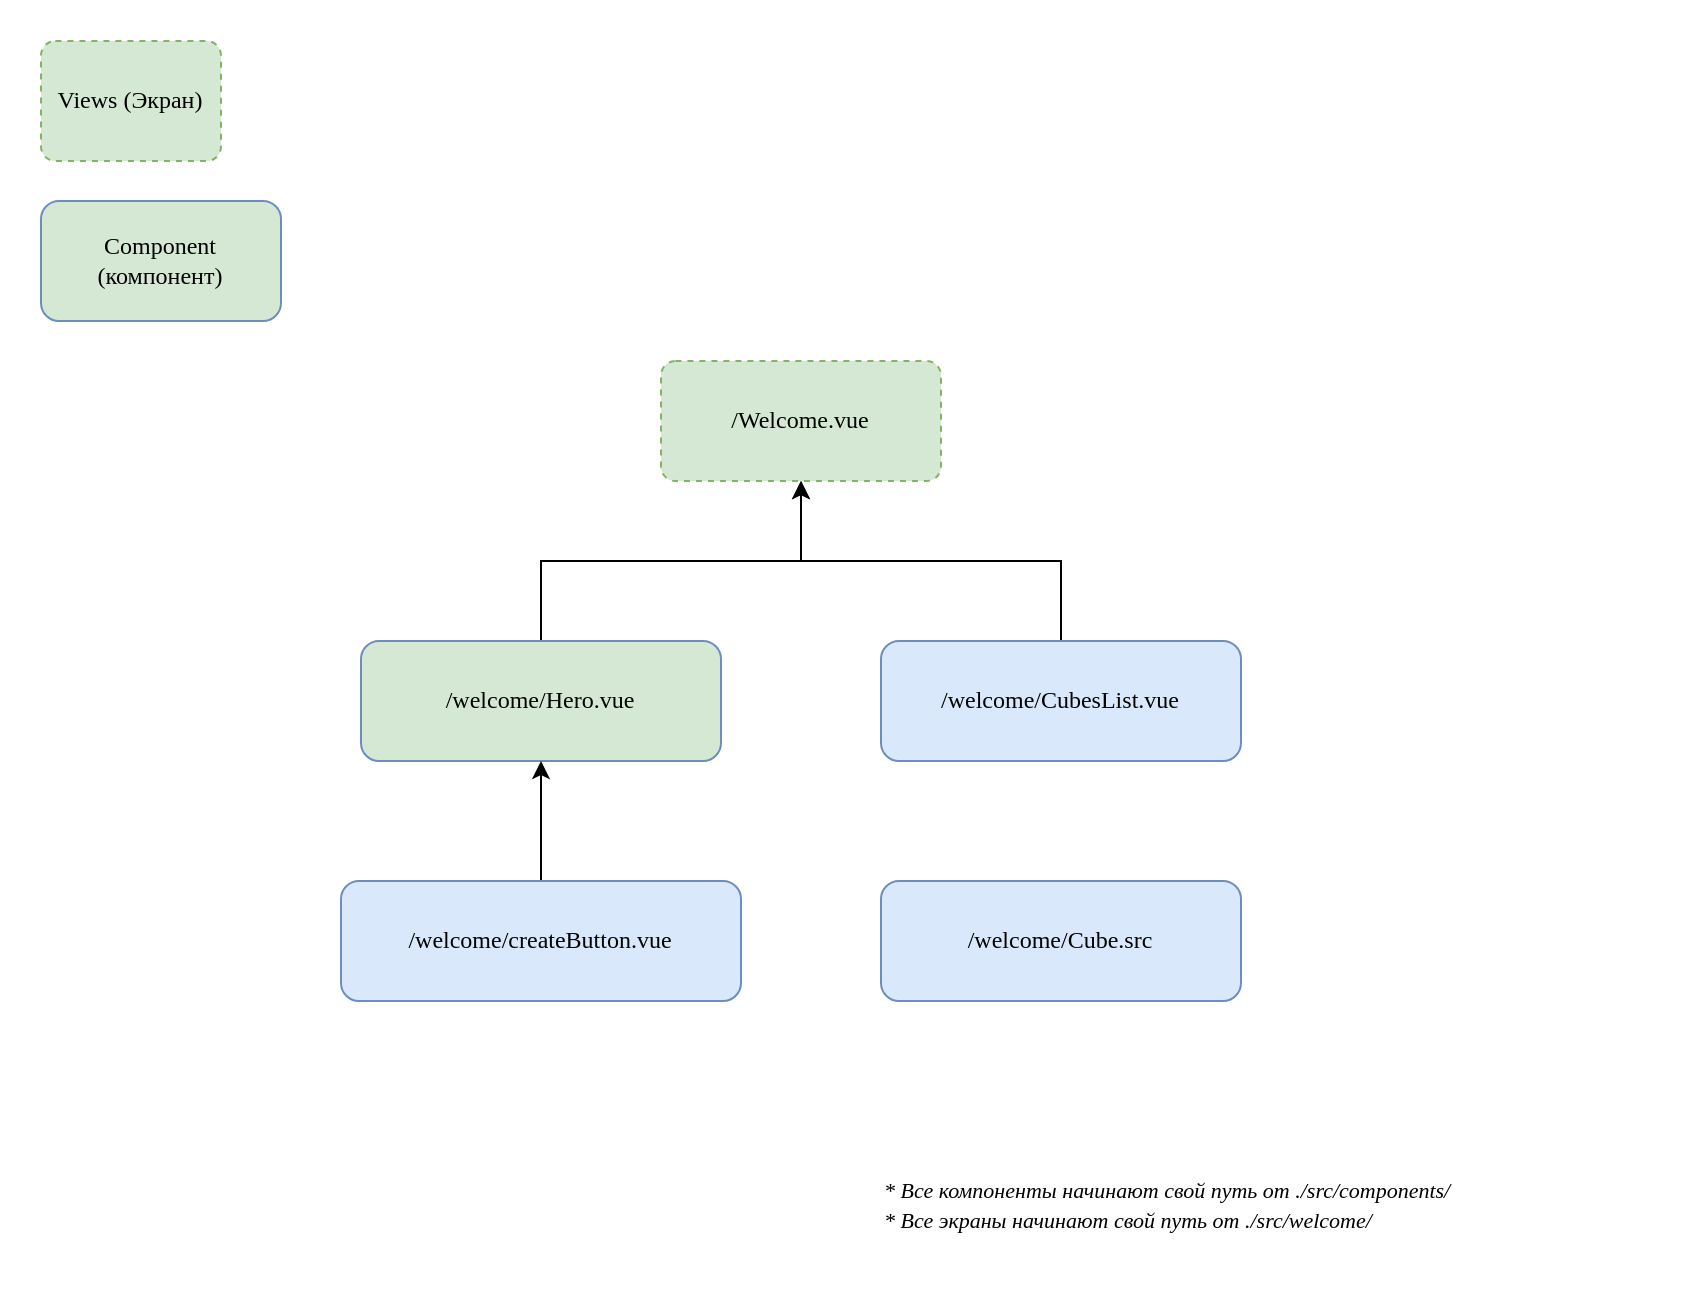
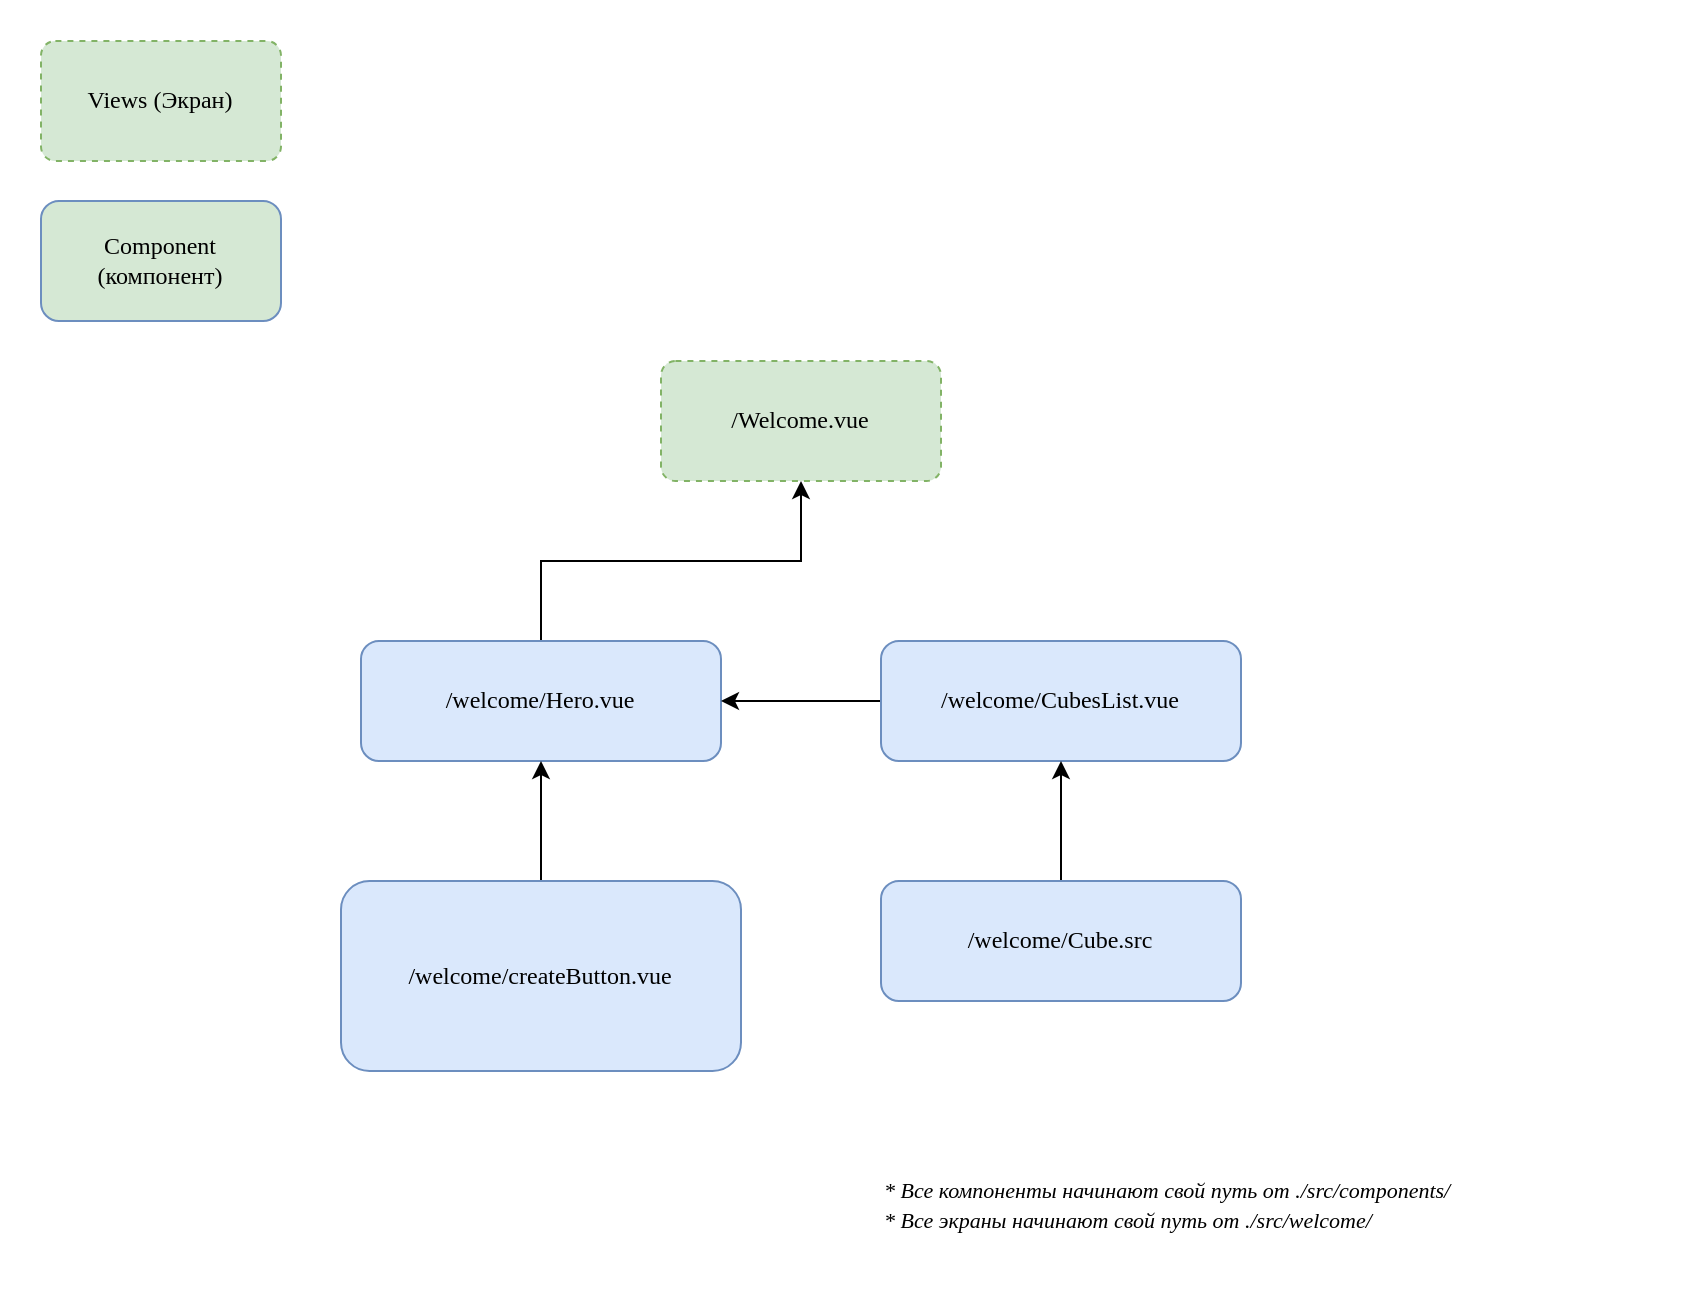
(131, 101) -> (161, 101)
(973, 561) -> (808, 701)
(541, 701) -> (541, 701)
none -> (1061, 828)
(541, 941) -> (541, 976)
